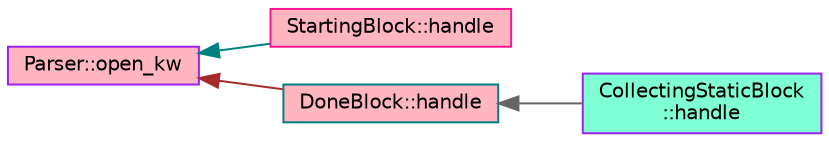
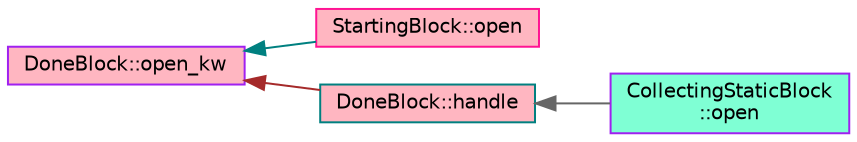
(391, 28) -> (428, 28)
(103, 66) -> (126, 66)
(702, 103) -> (730, 103)
